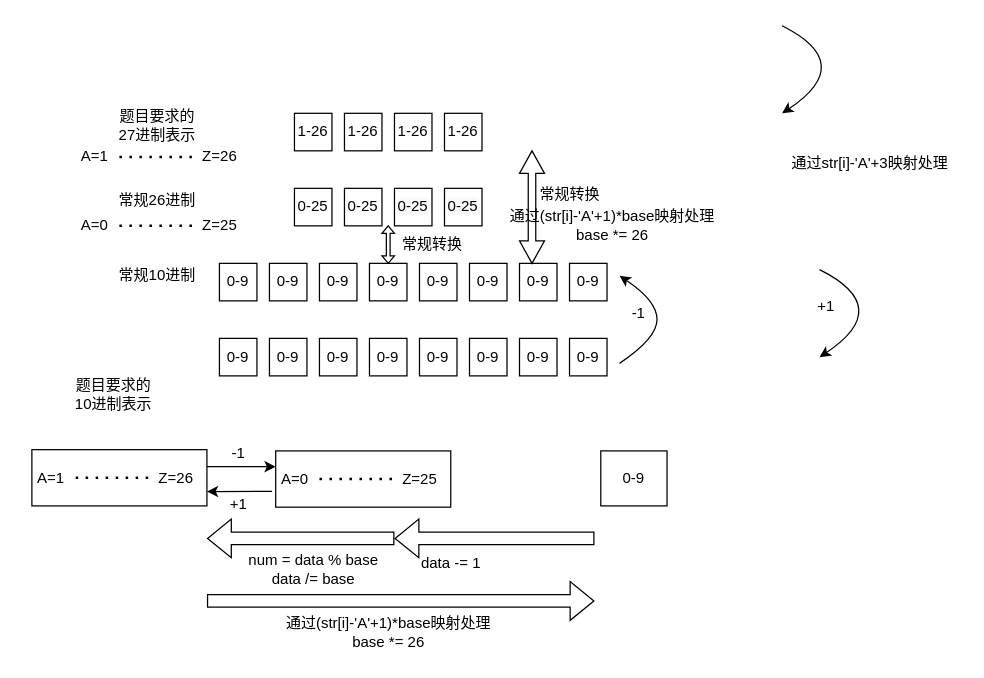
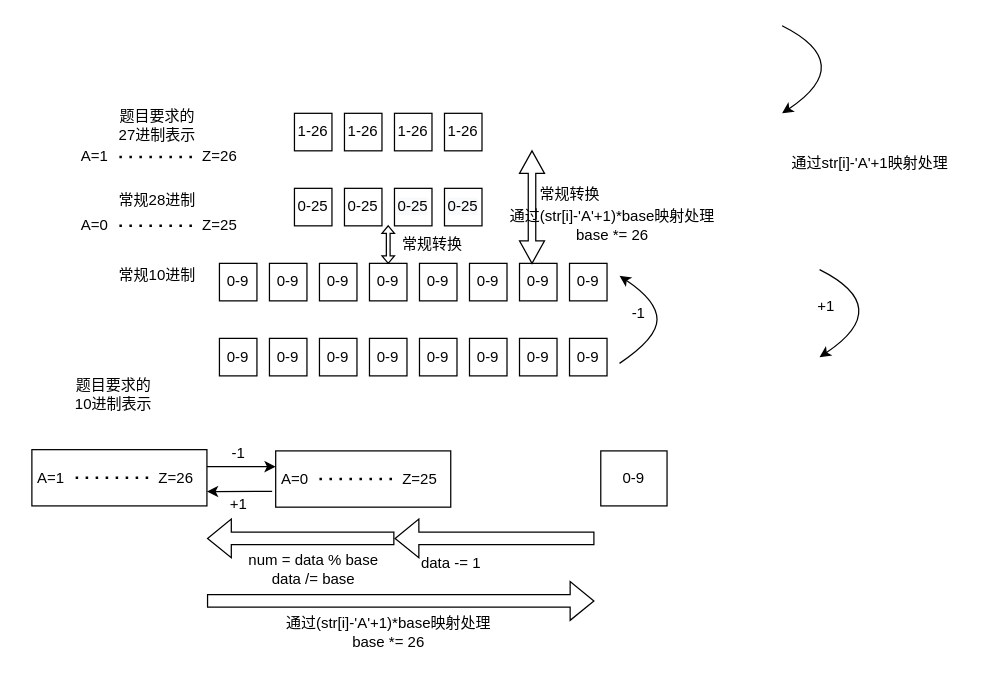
(870, 163) -> (870, 163)
(158, 201) -> (158, 201)
